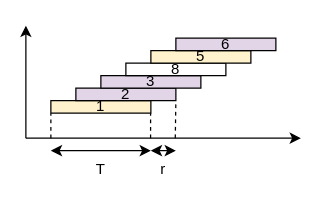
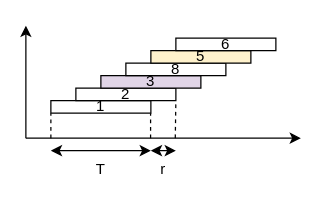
(226, 44) -> (226, 44)
(126, 94) -> (126, 94)
(101, 107) -> (101, 107)
